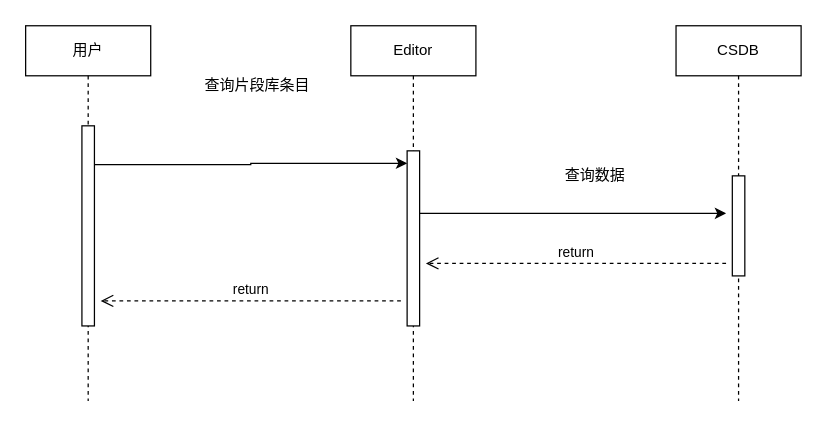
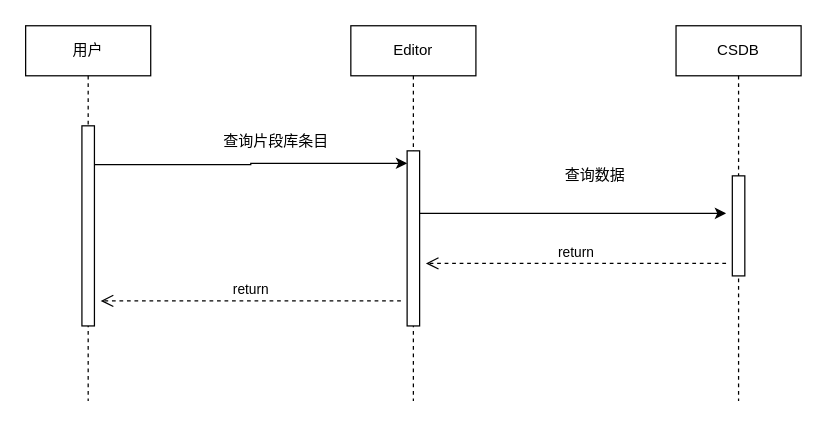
(257, 86) -> (276, 142)
